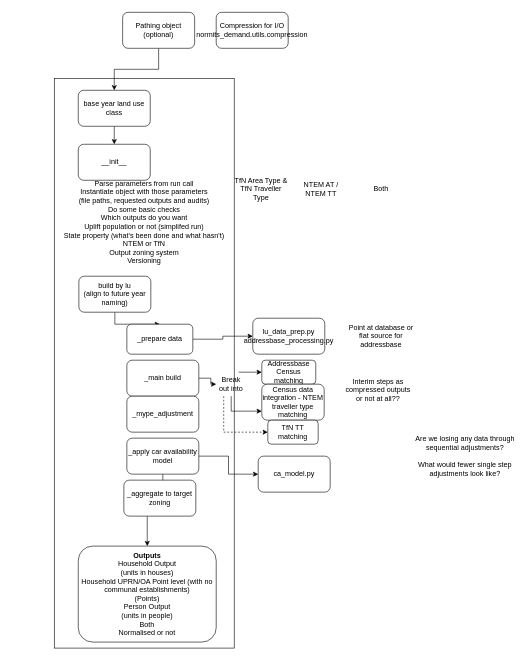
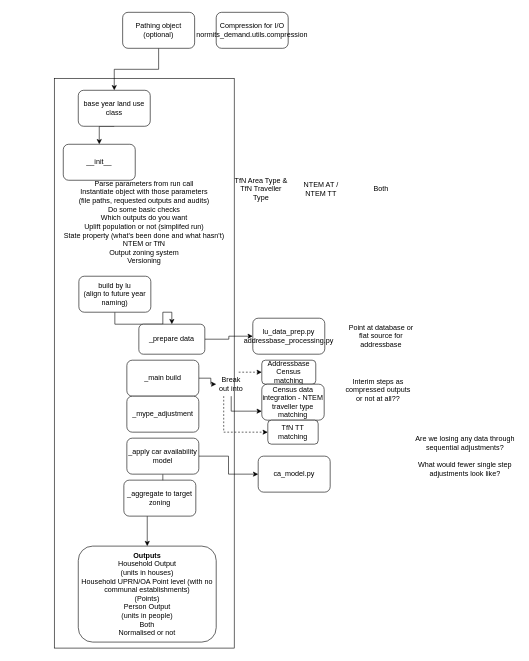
(114, 162) -> (99, 162)
(160, 339) -> (172, 339)
(248, 372) -> (248, 372)
